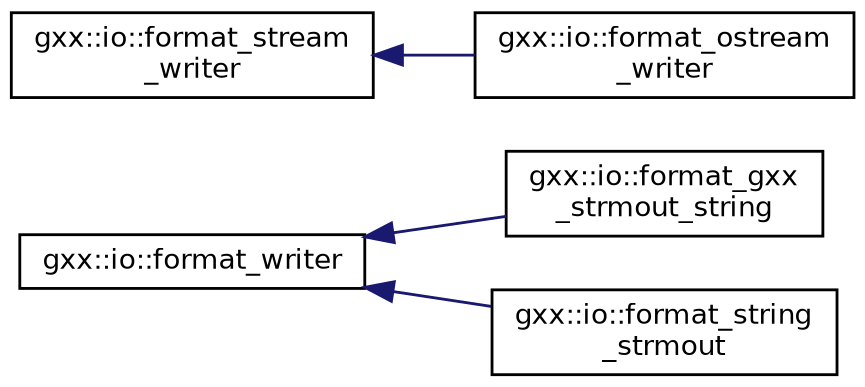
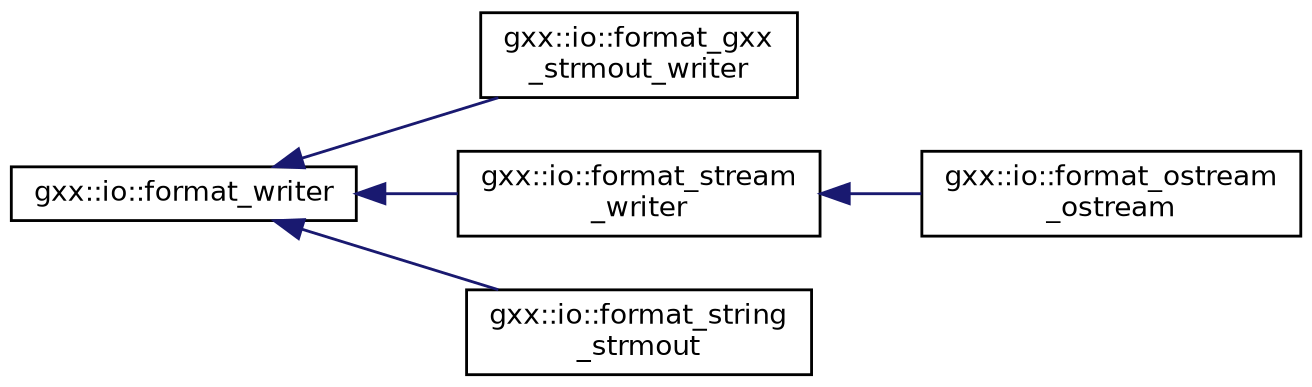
(665, 55) -> (1111, 194)
none -> (422, 194)
(665, 194) -> (639, 55)
